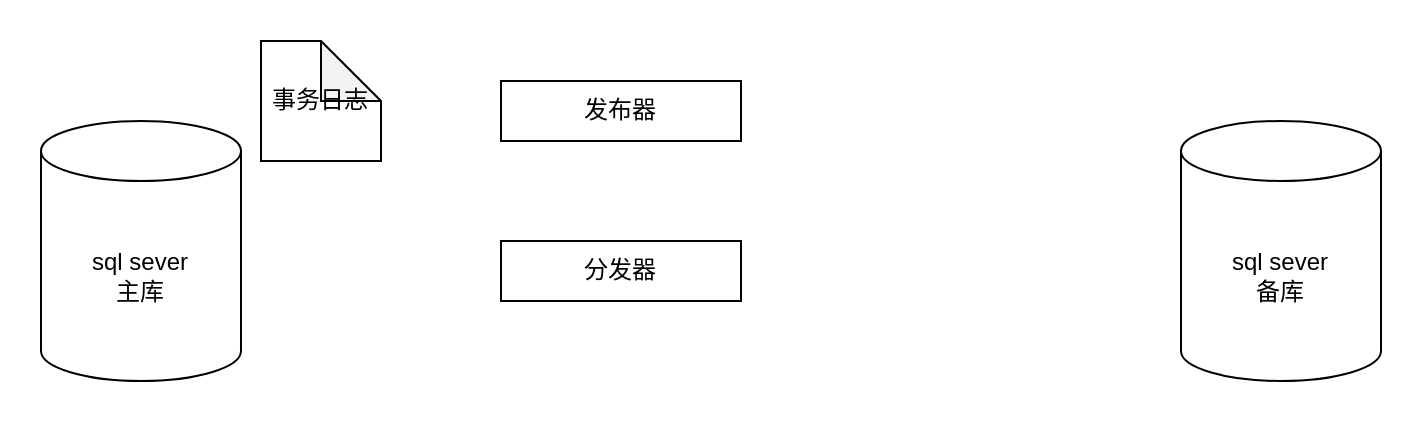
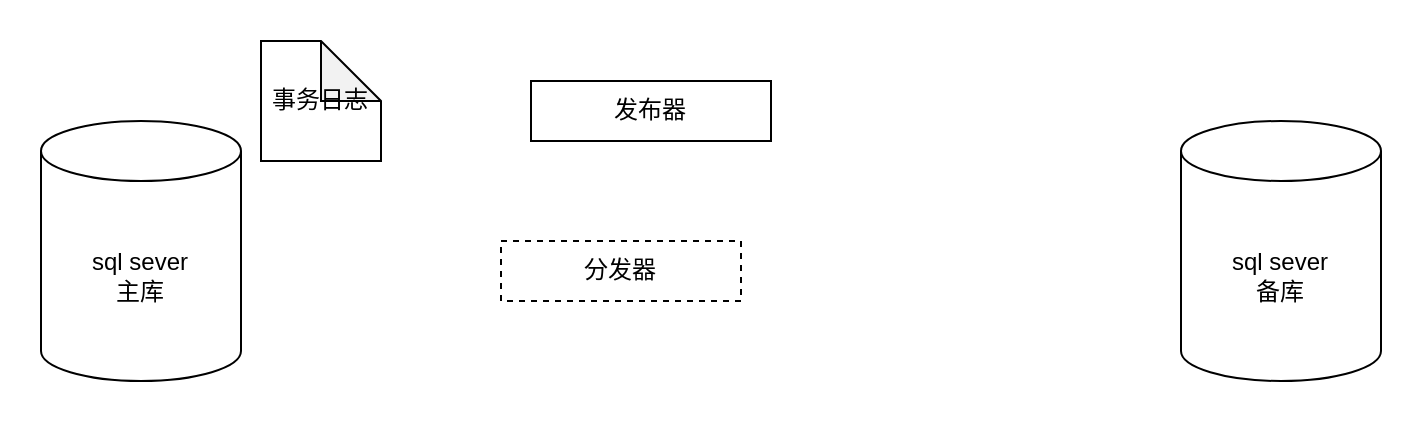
(621, 111) -> (651, 111)
(621, 271) -> (621, 271)
